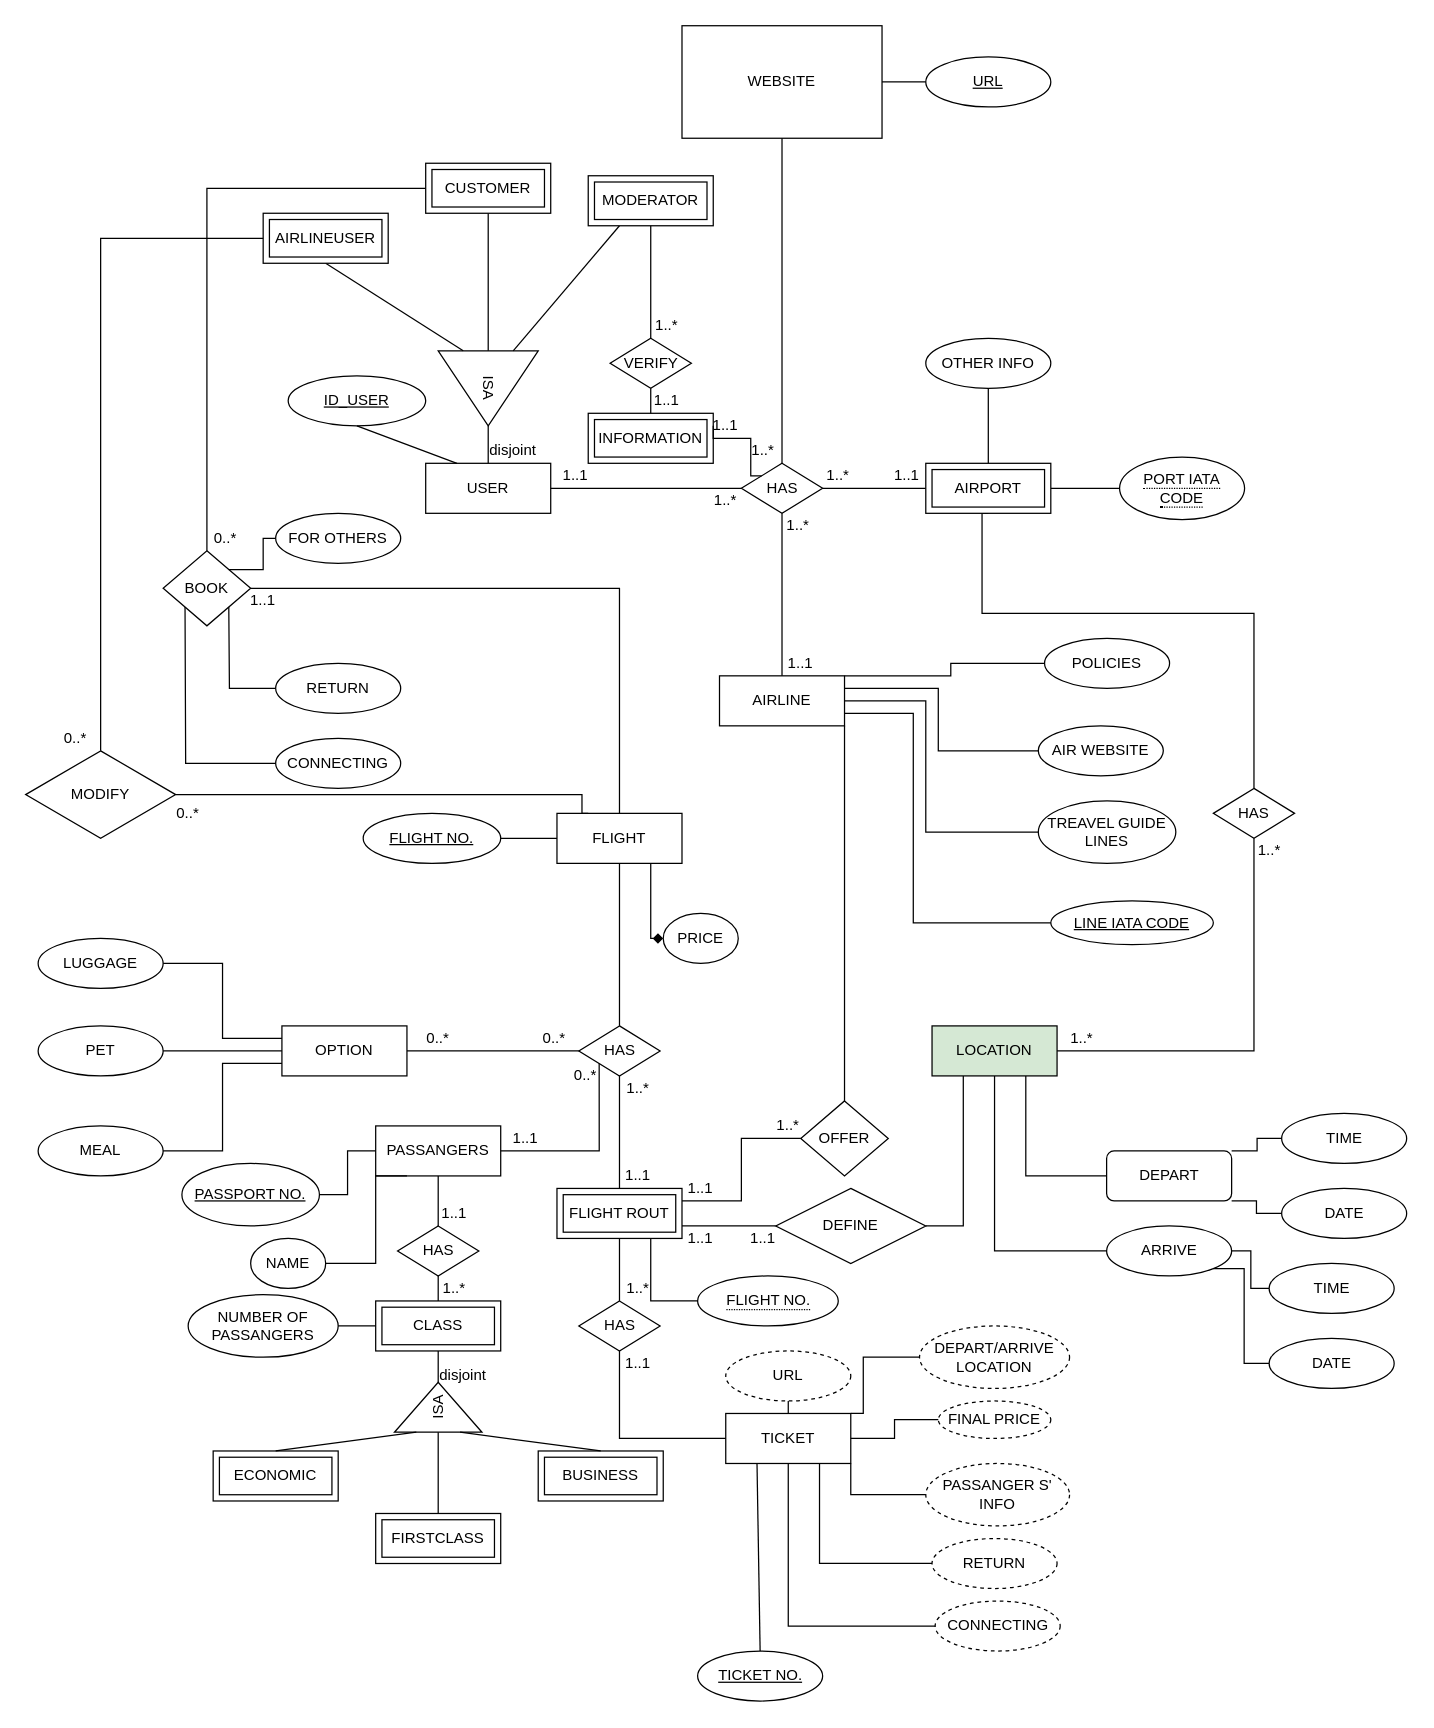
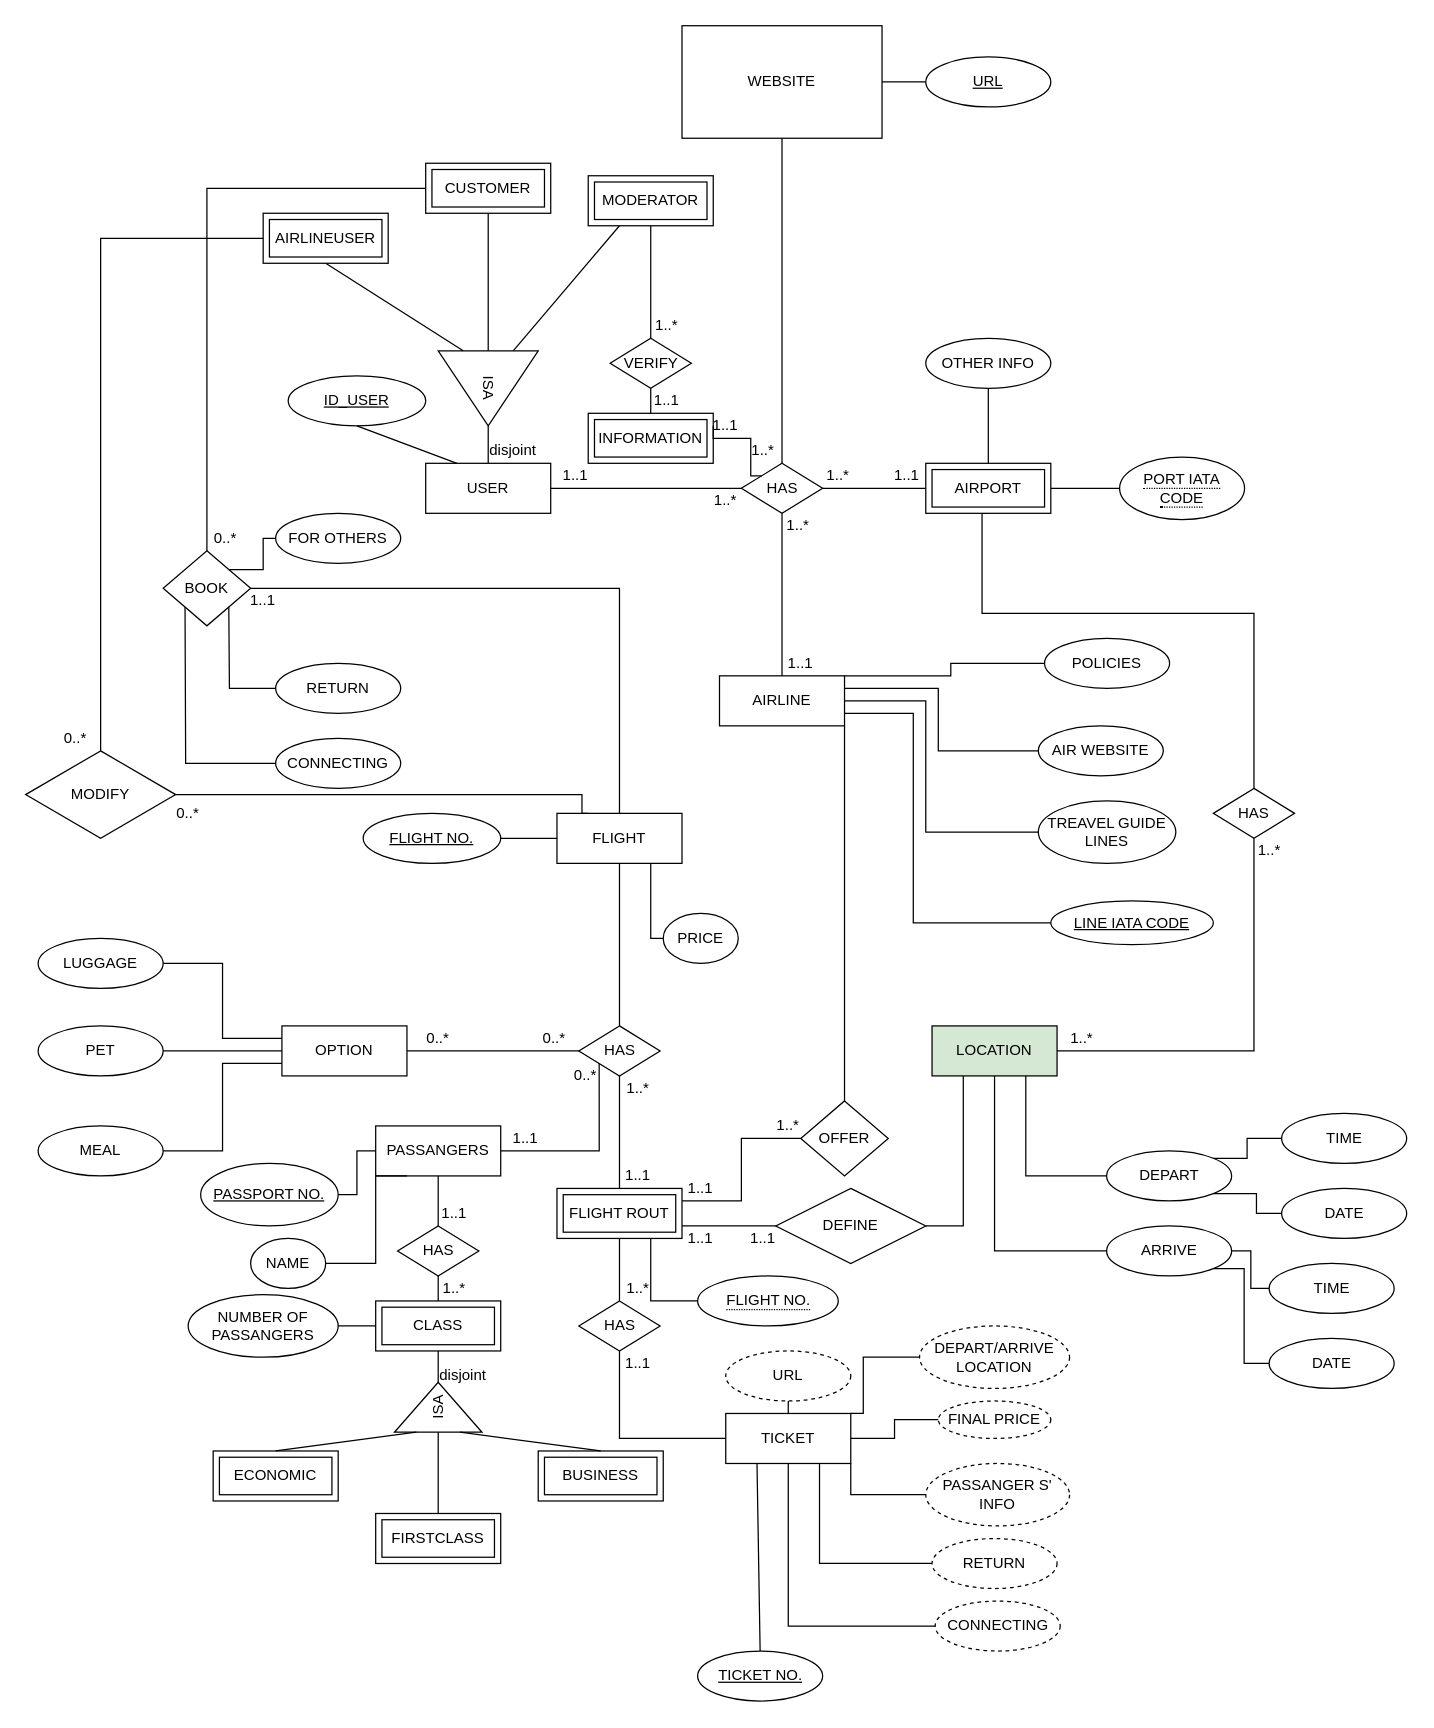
(652, 938) -> (657, 938)
(1169, 1176) -> (1169, 1176)
(251, 1194) -> (269, 1194)
